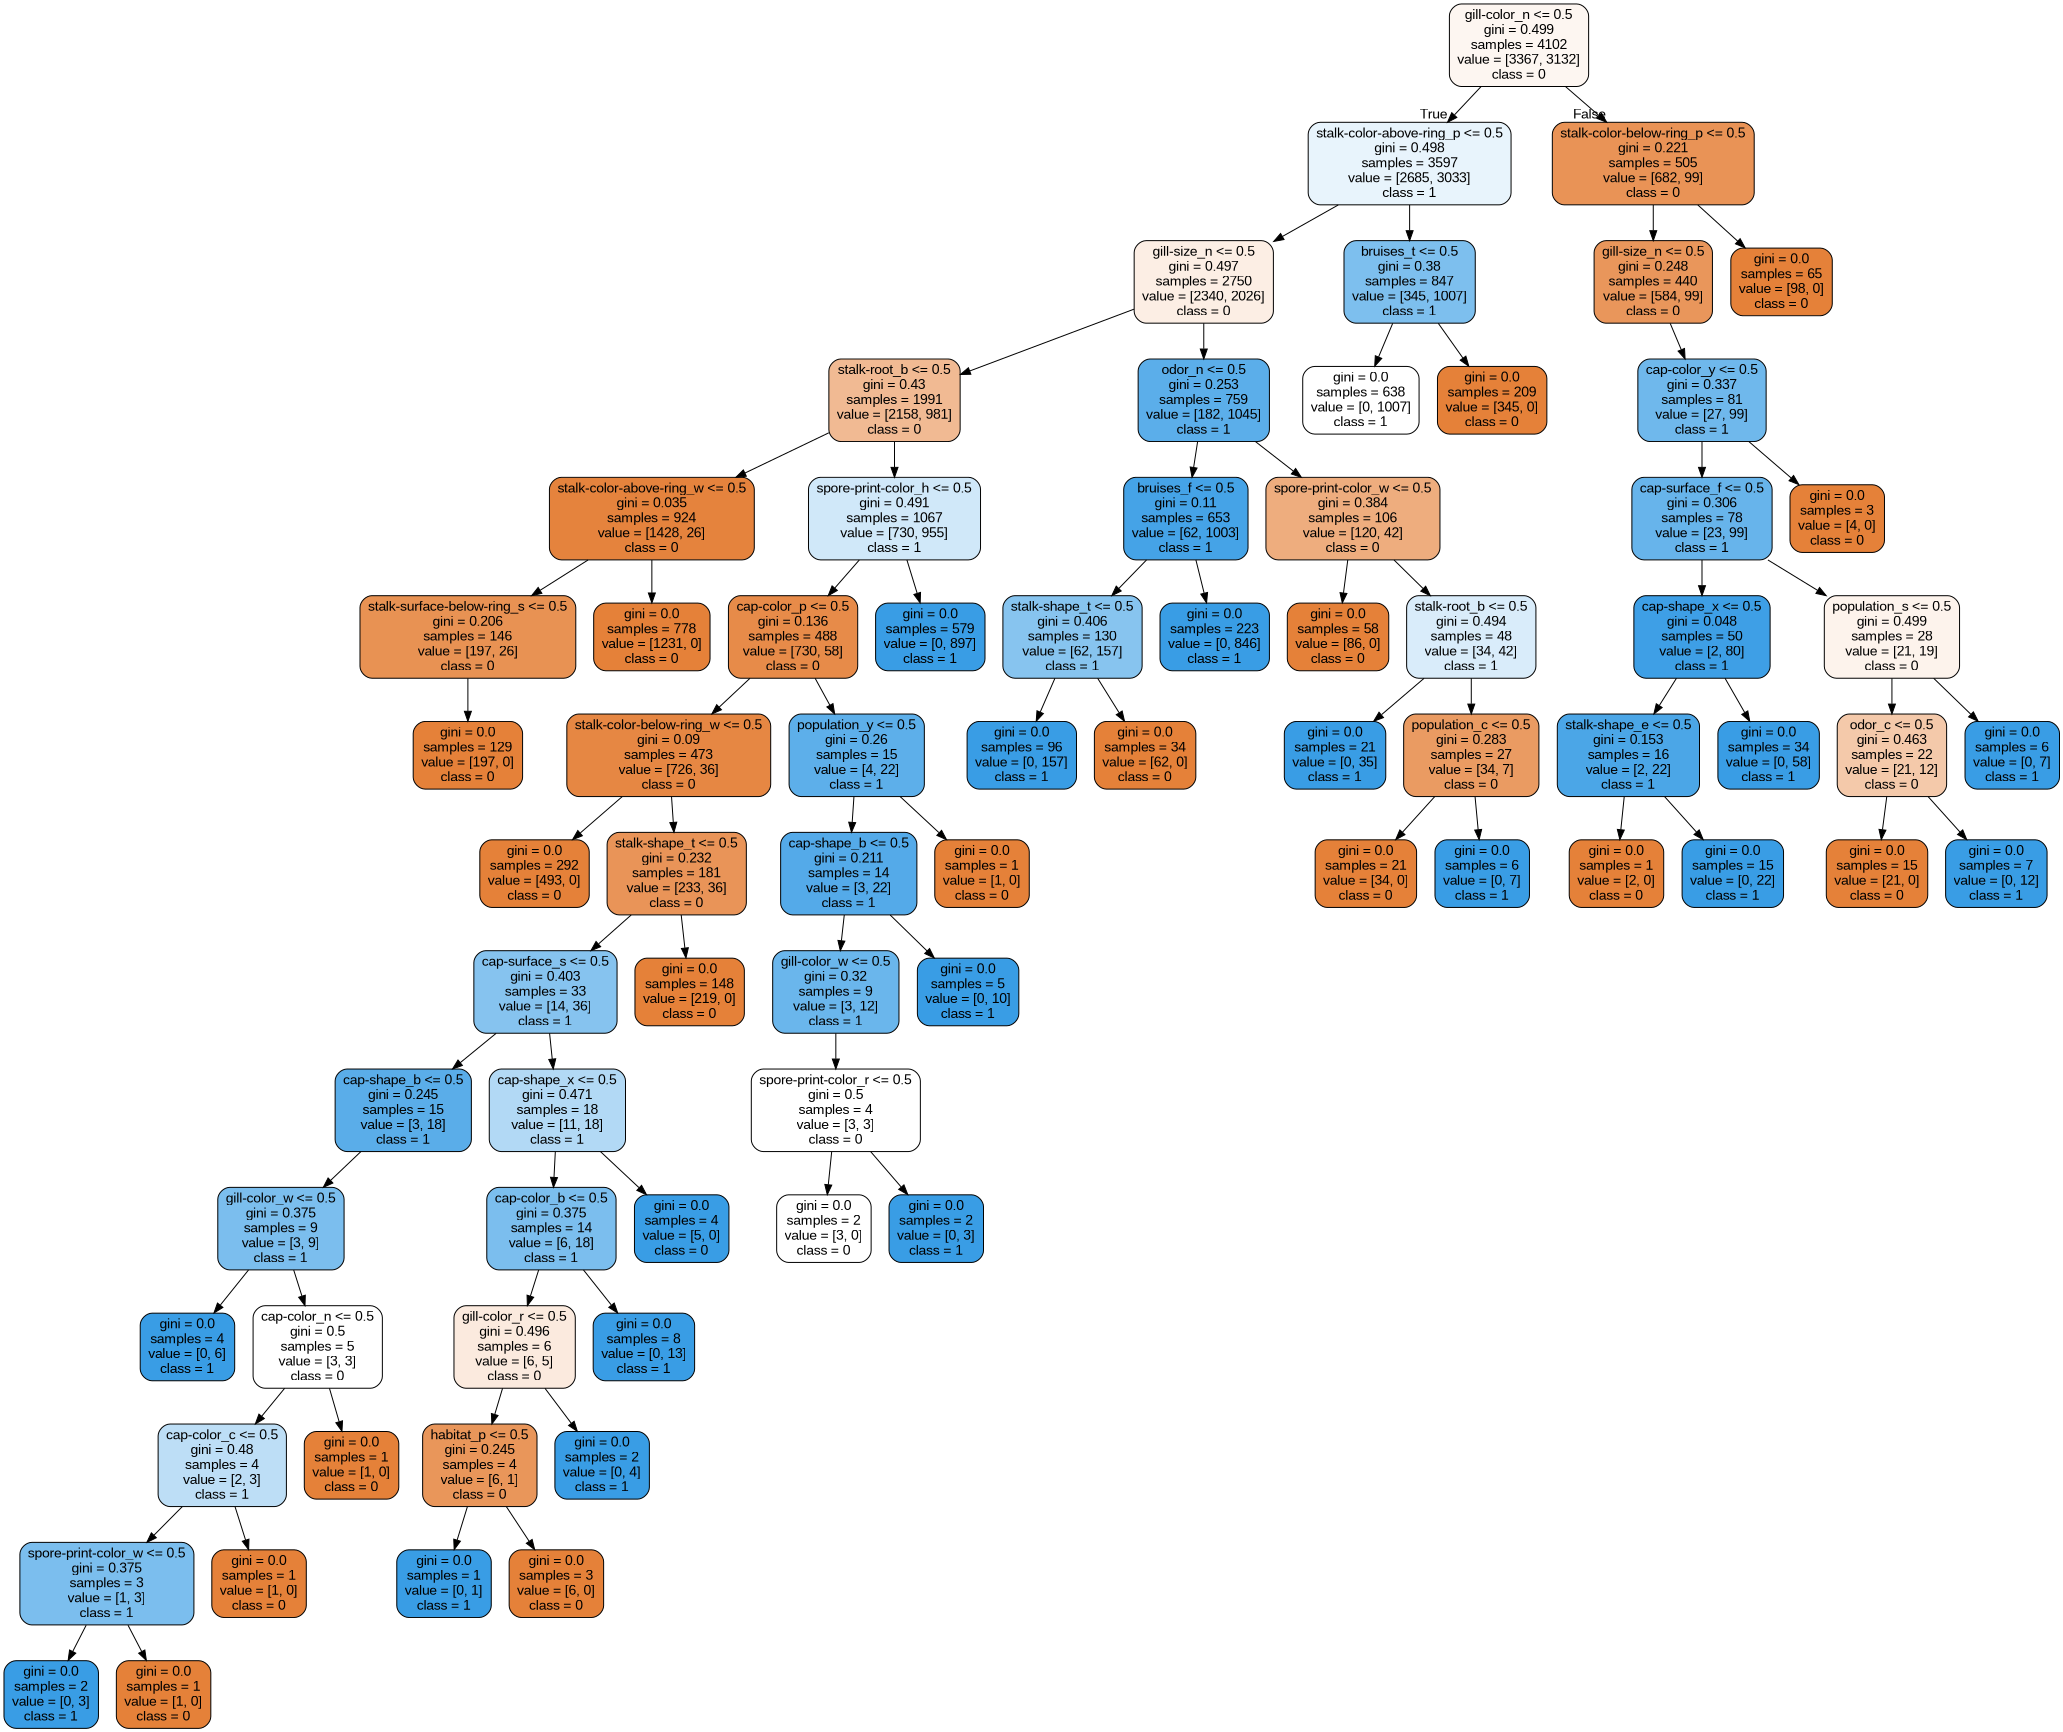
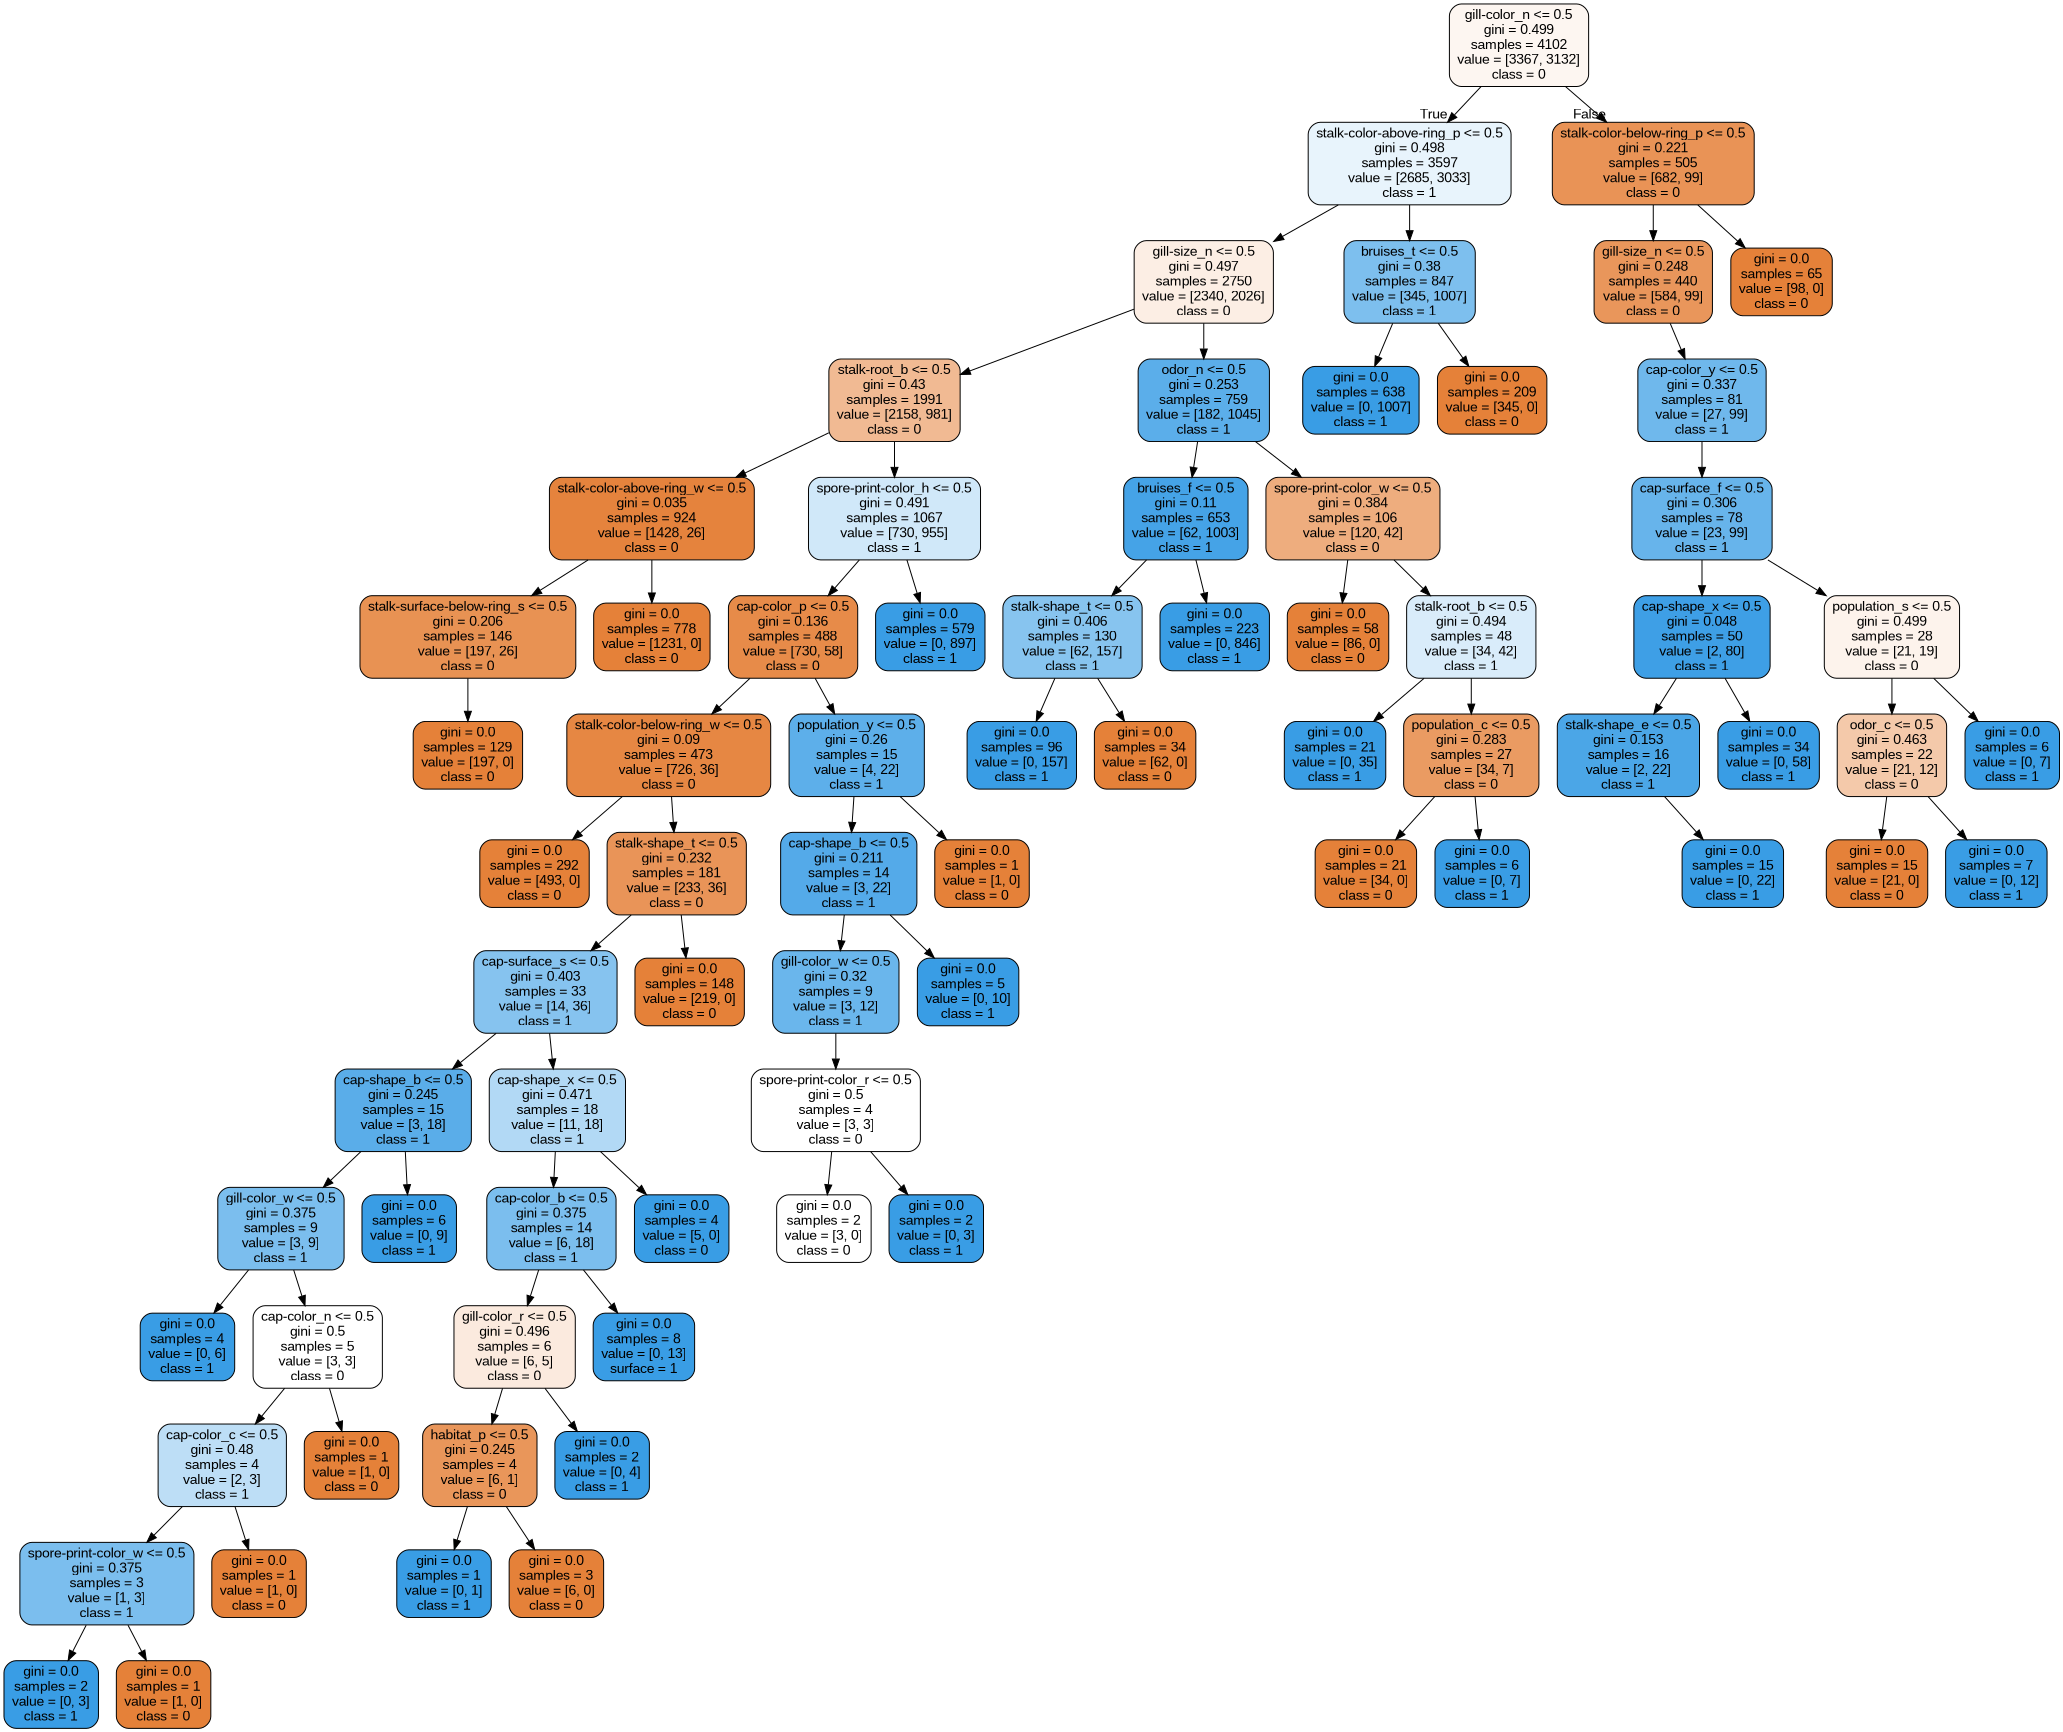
(1361, 400) -> (1361, 400)
(1837, 519) -> none
(1616, 874) -> none
none -> (409, 1229)
(644, 1347) -> (644, 1347)
